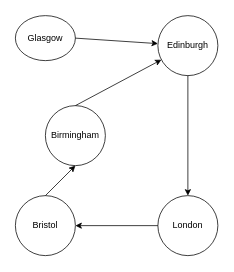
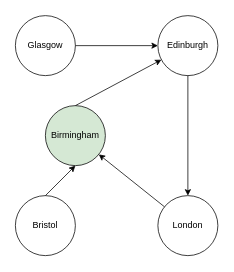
(45, 38) -> (45, 45)
(75, 135) -> (75, 135)
(120, 225) -> (133, 182)
